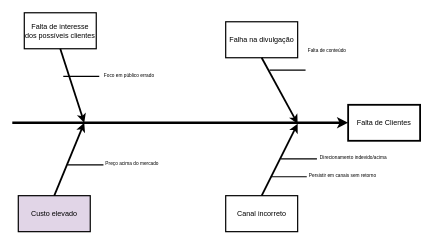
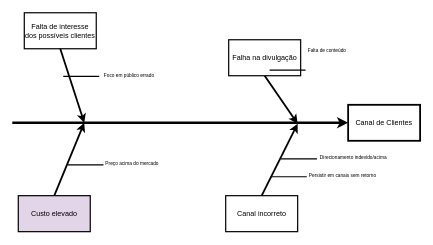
(262, 40) -> (265, 58)
(384, 123) -> (384, 123)
